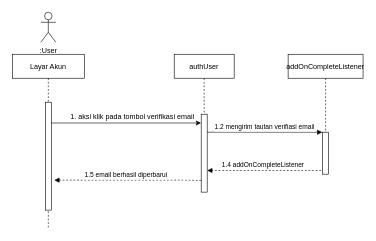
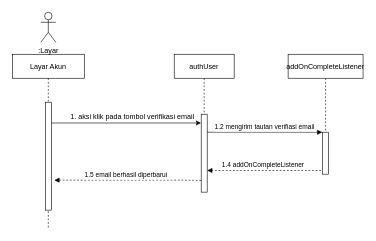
(49, 51) -> (49, 51)
